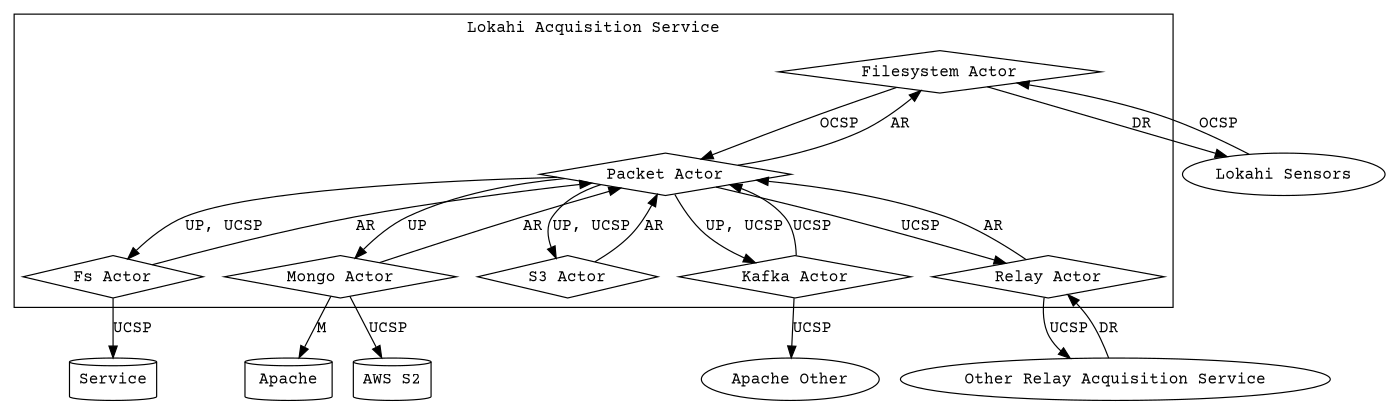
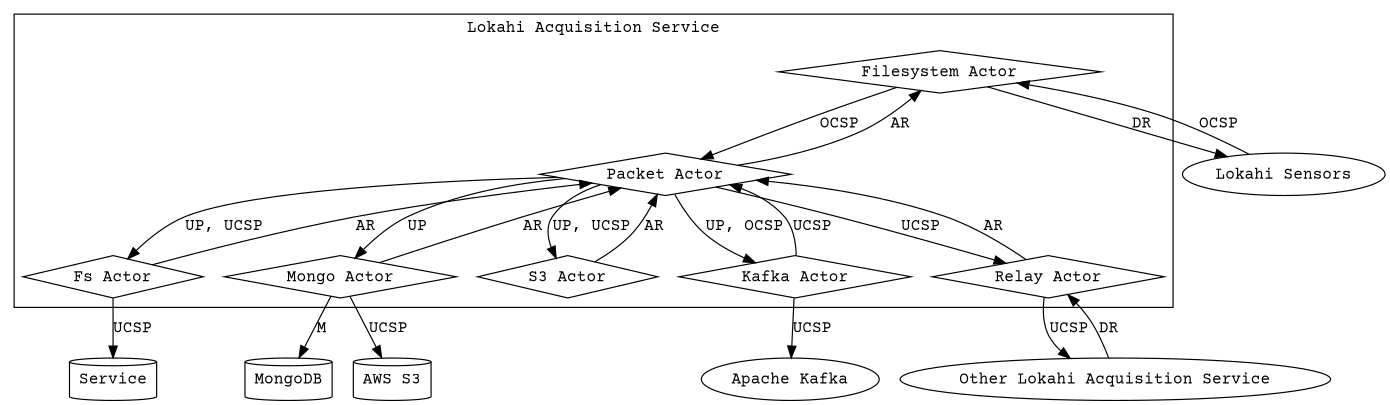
(745, 226) -> (745, 226)
(289, 379) -> (289, 379)
(392, 379) -> (392, 379)
(790, 379) -> (790, 379)
(1115, 379) -> (1115, 379)
